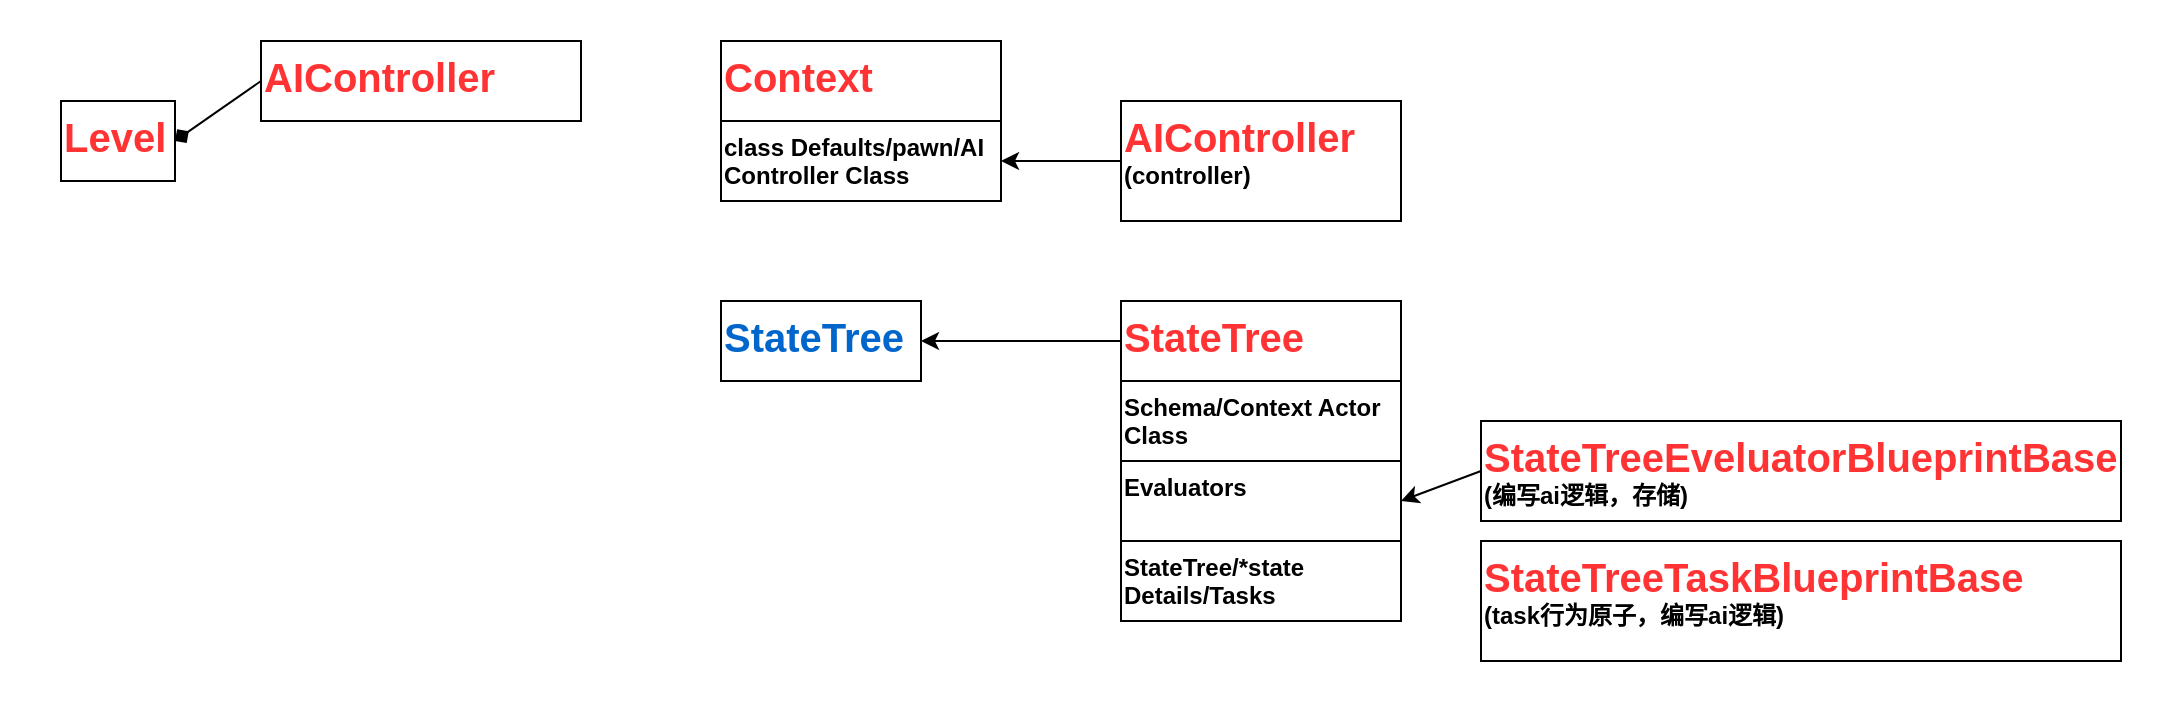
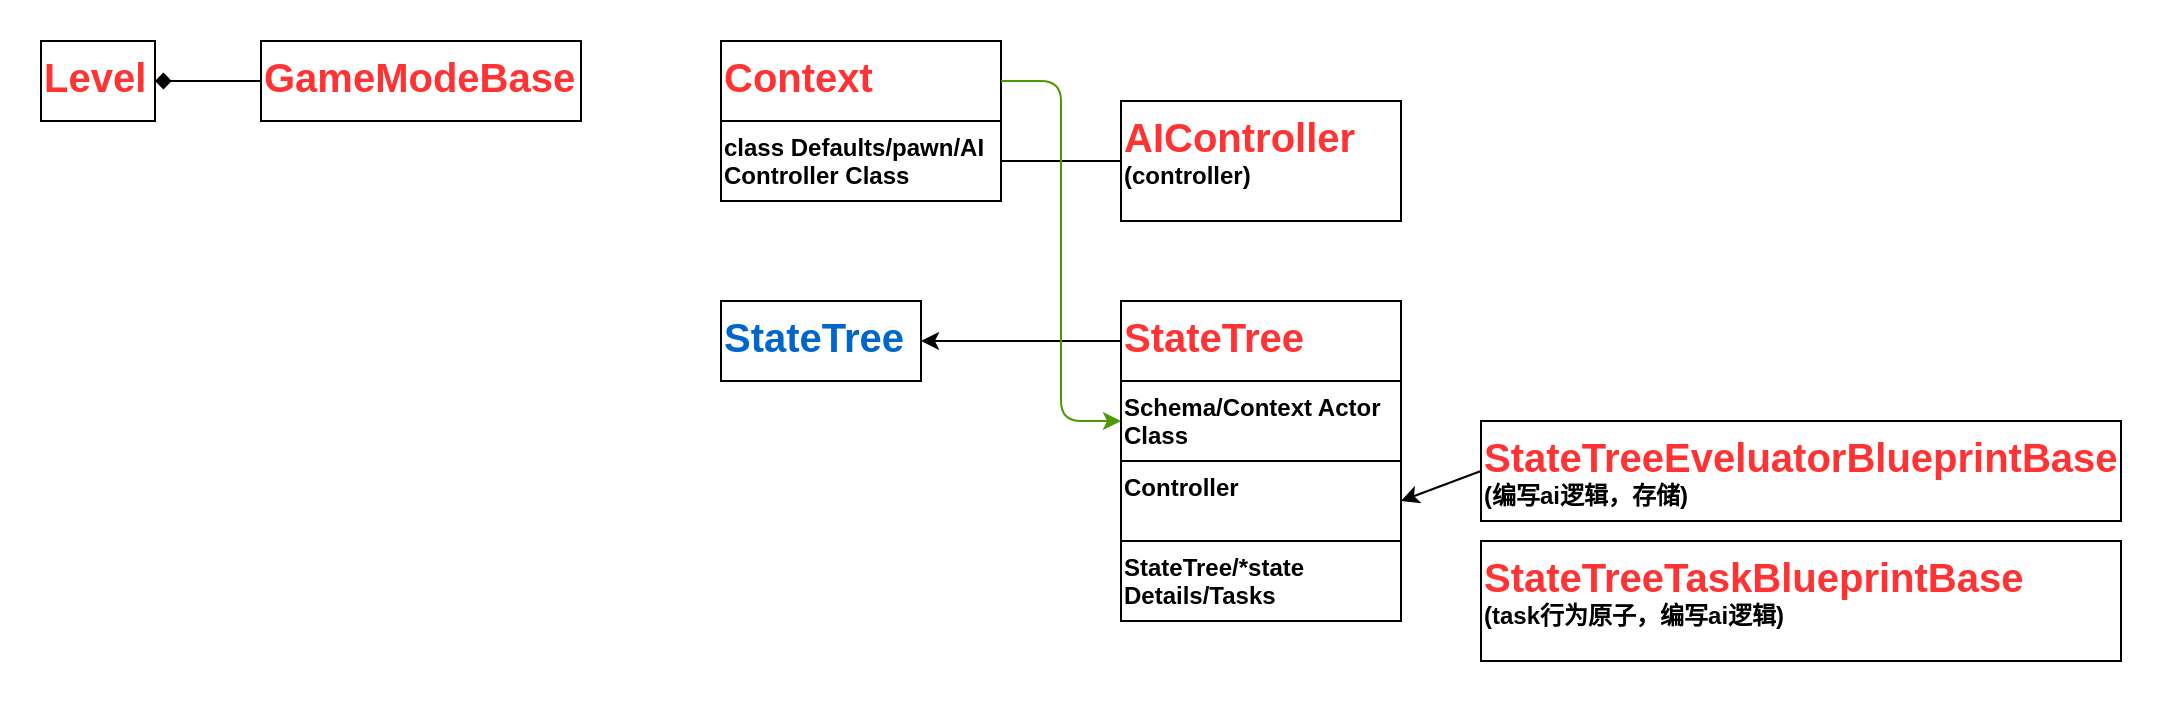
(339, 69) -> (346, 69)
(118, 141) -> (98, 81)
(1016, 161) -> (1010, 161)
none -> (1061, 244)
(1189, 489) -> (1186, 489)
